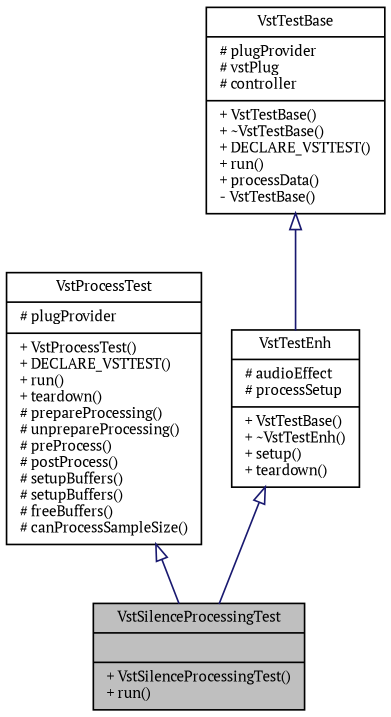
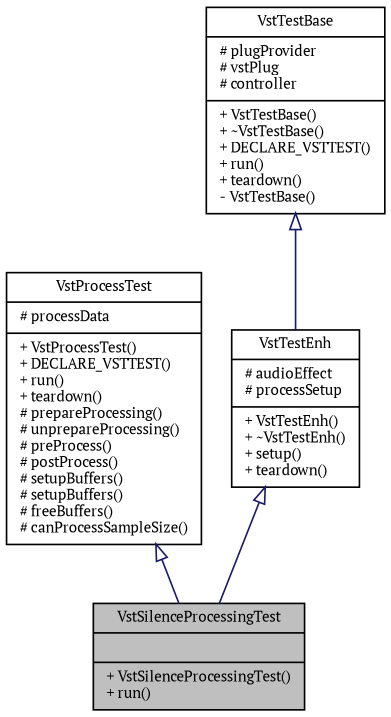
(269, 181) -> (261, 181)
(69, 317) -> (65, 317)
(294, 422) -> (292, 422)
